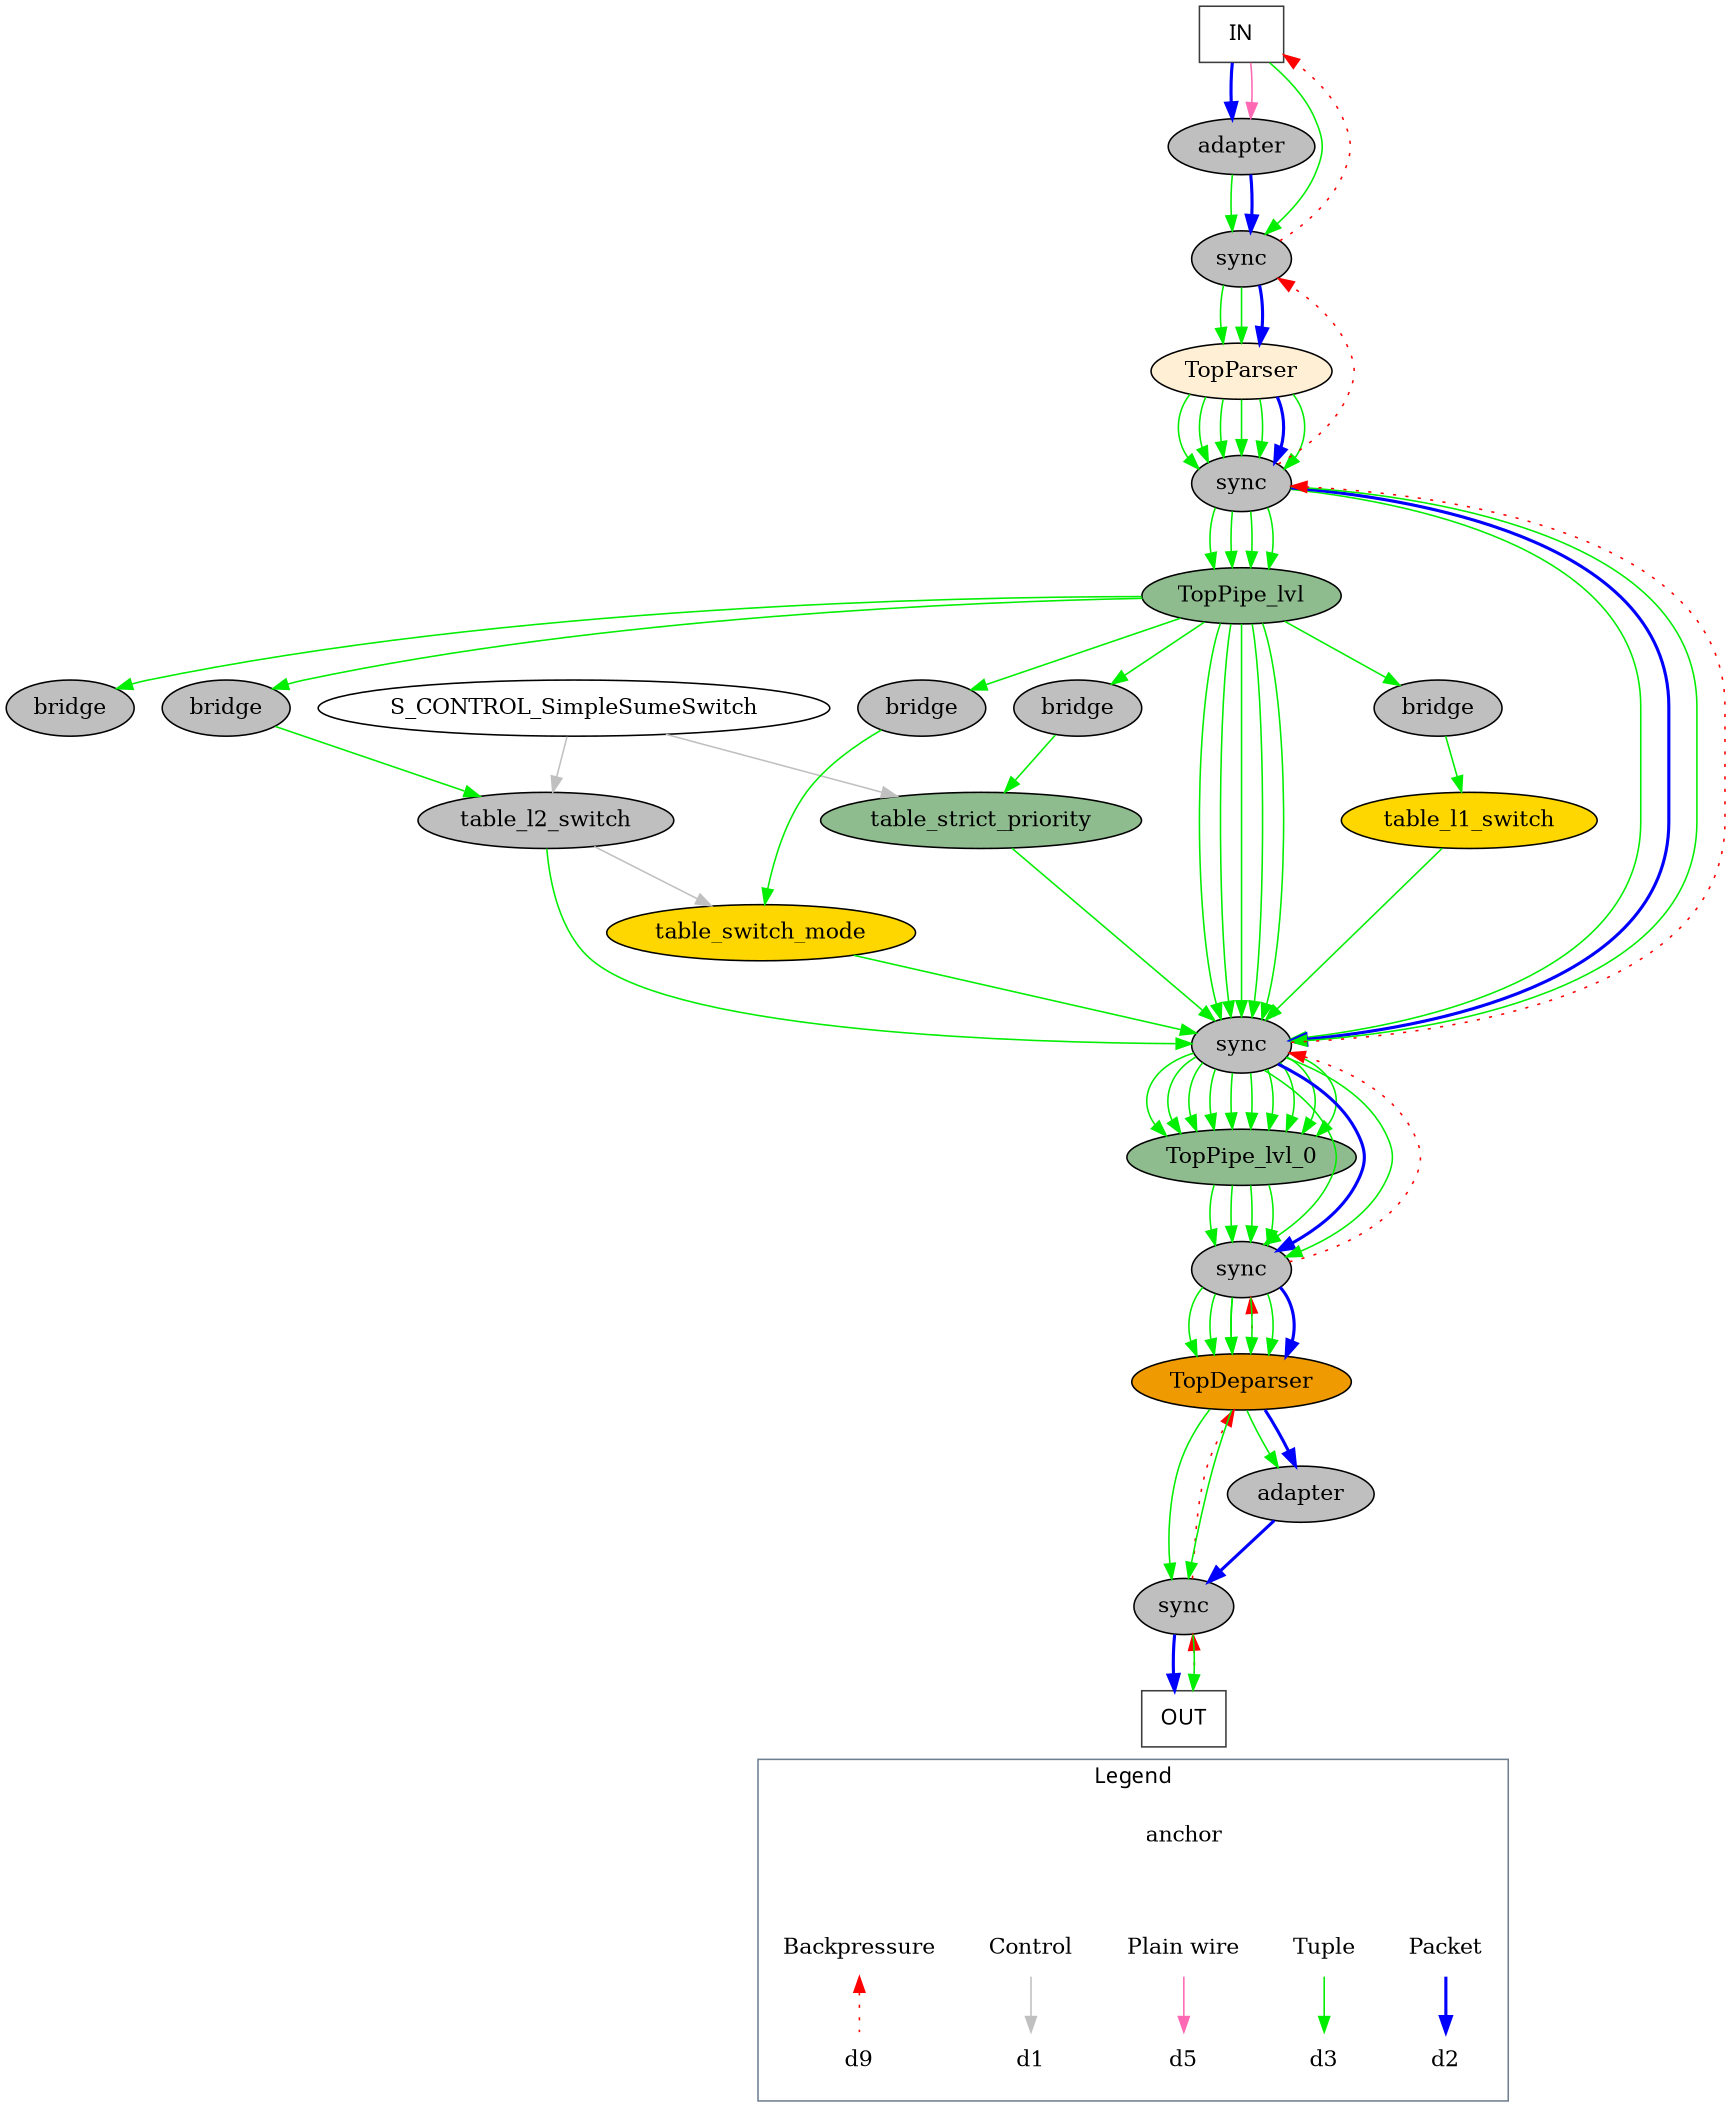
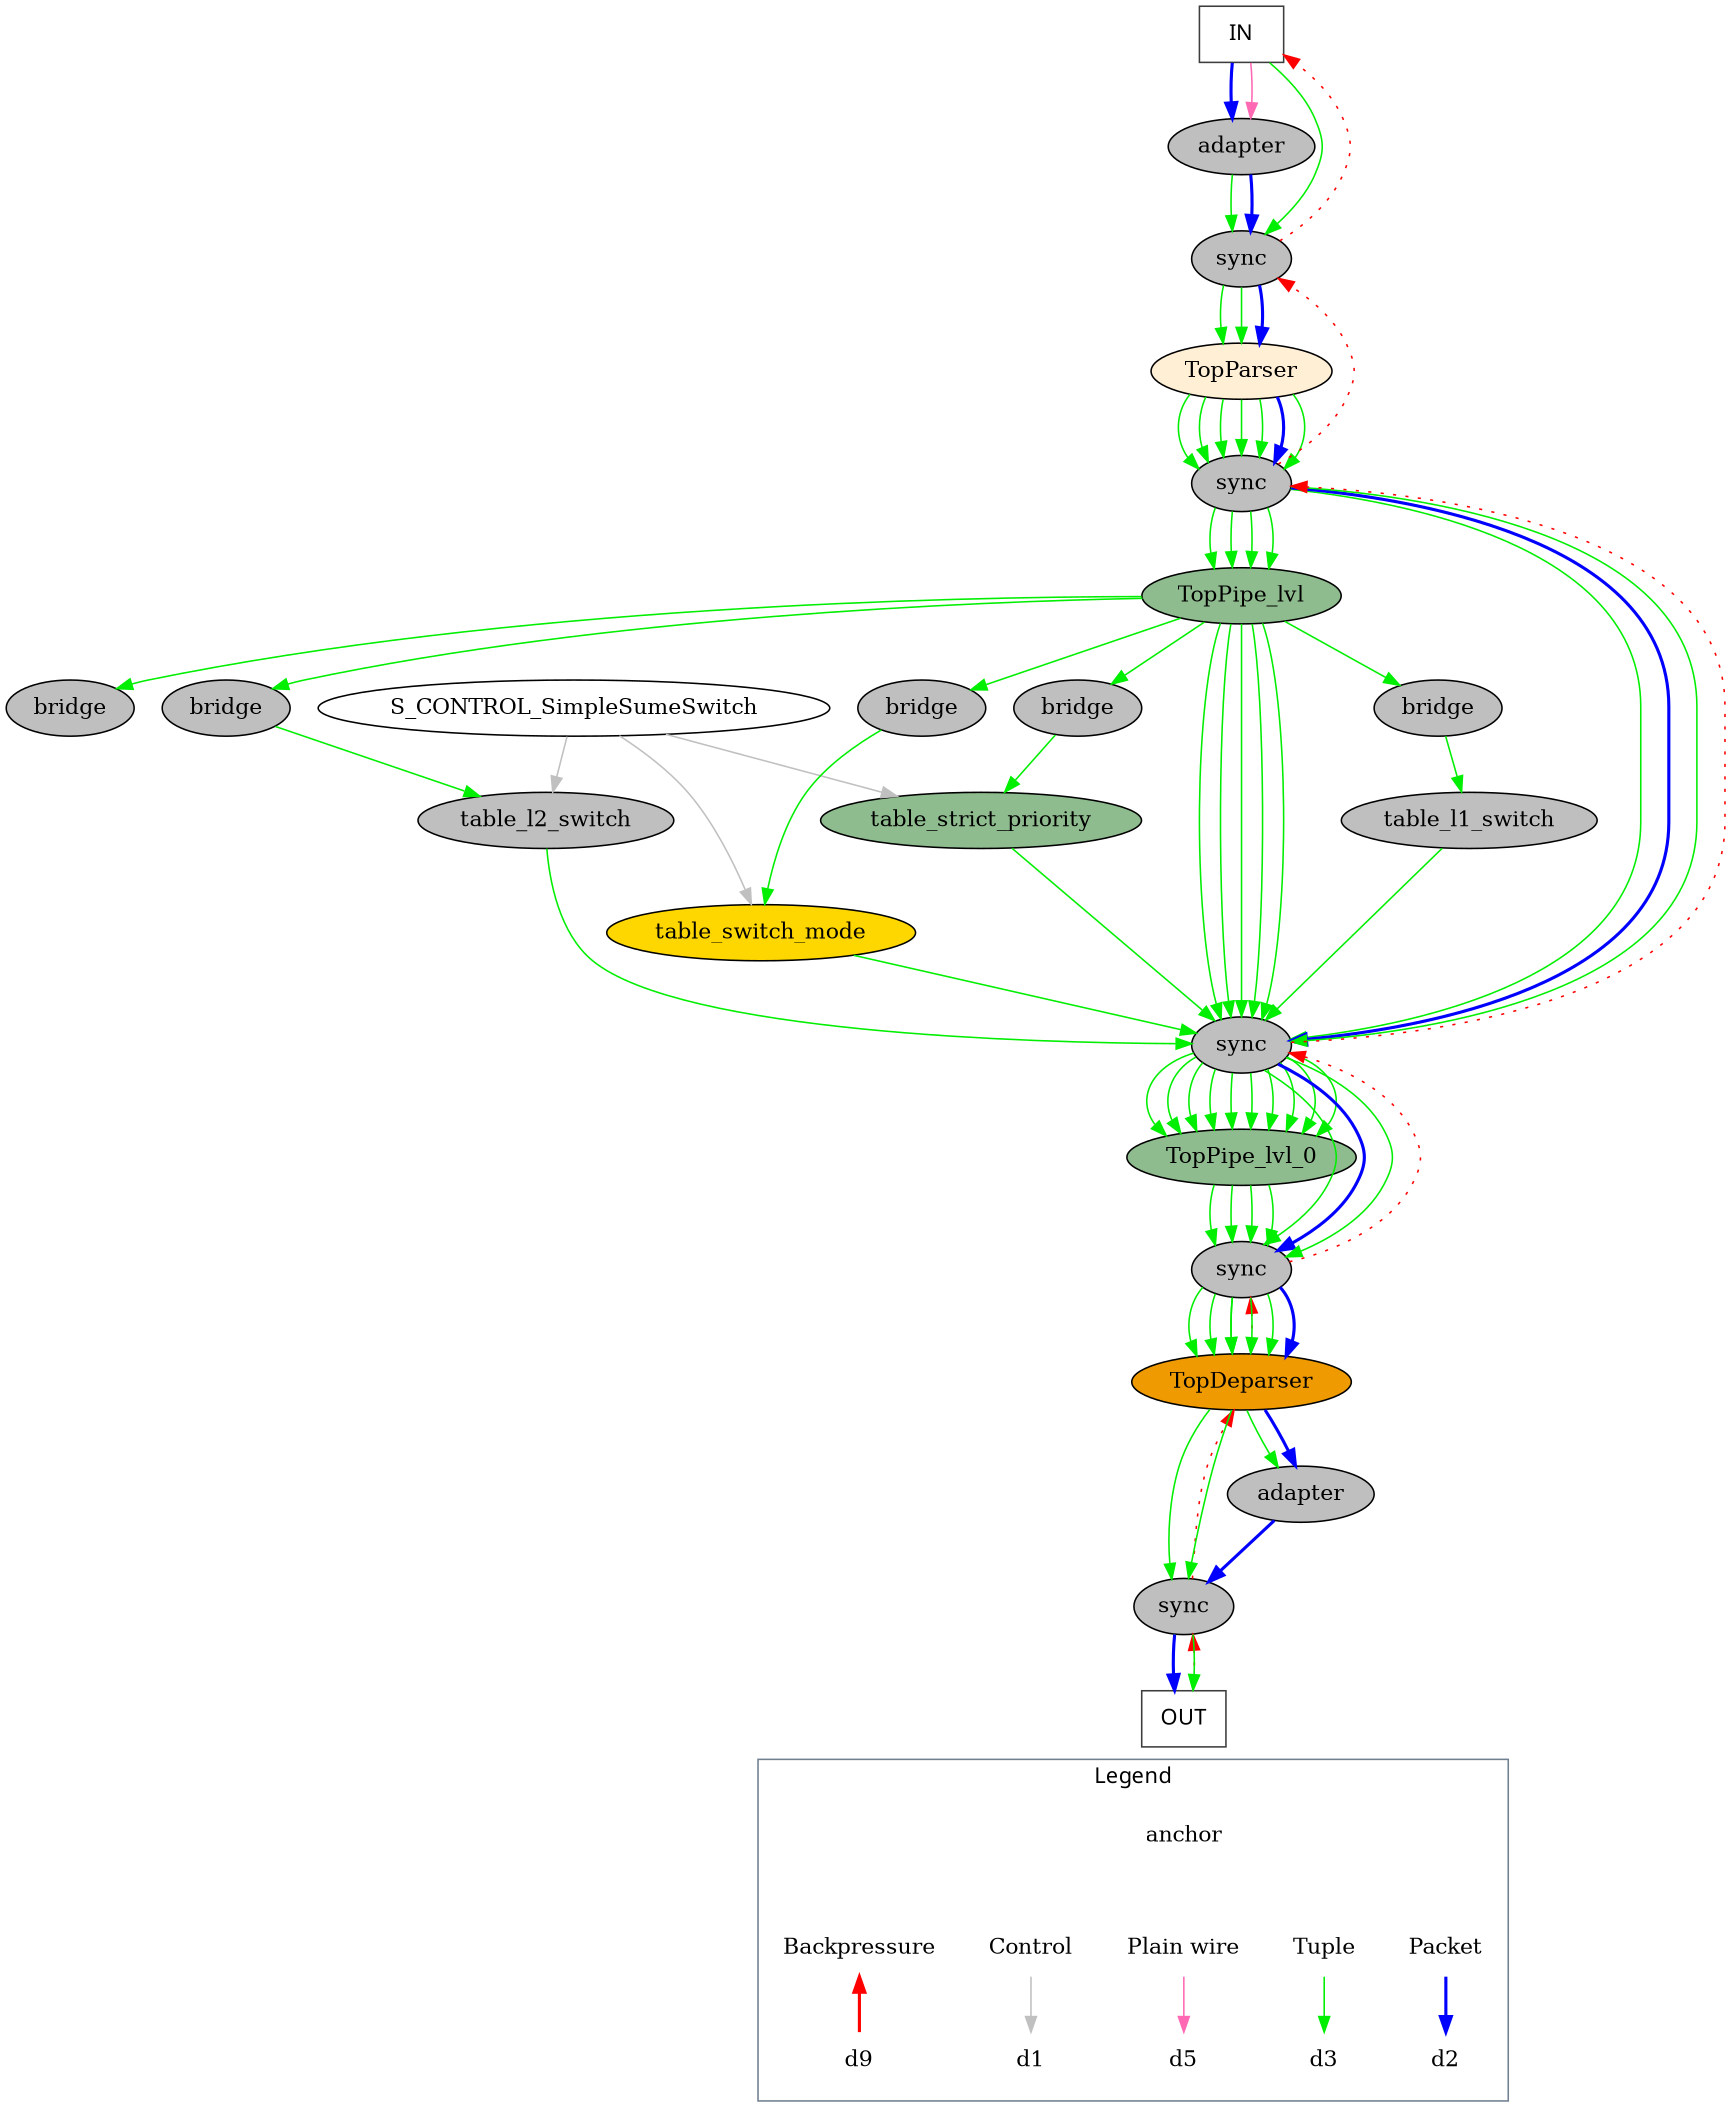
(1469, 820) -> (1469, 820)
(646, 873) -> (696, 802)
(859, 2012) -> (859, 2012)
